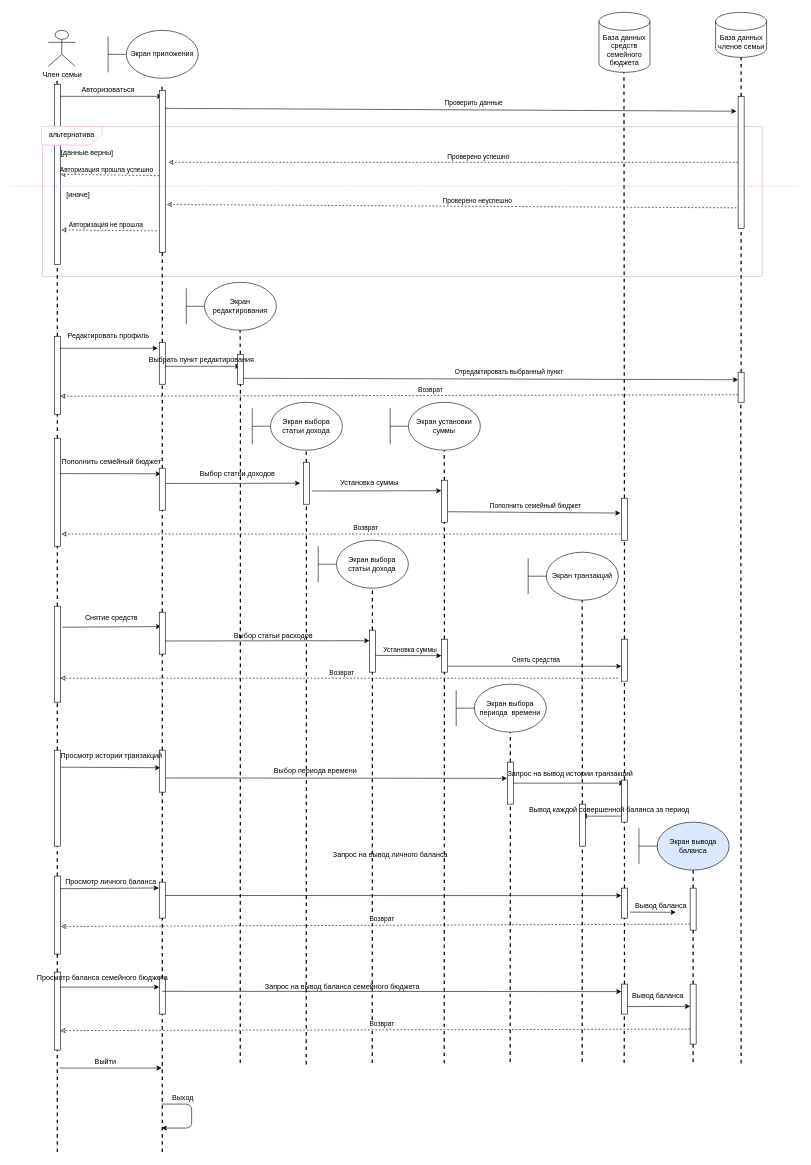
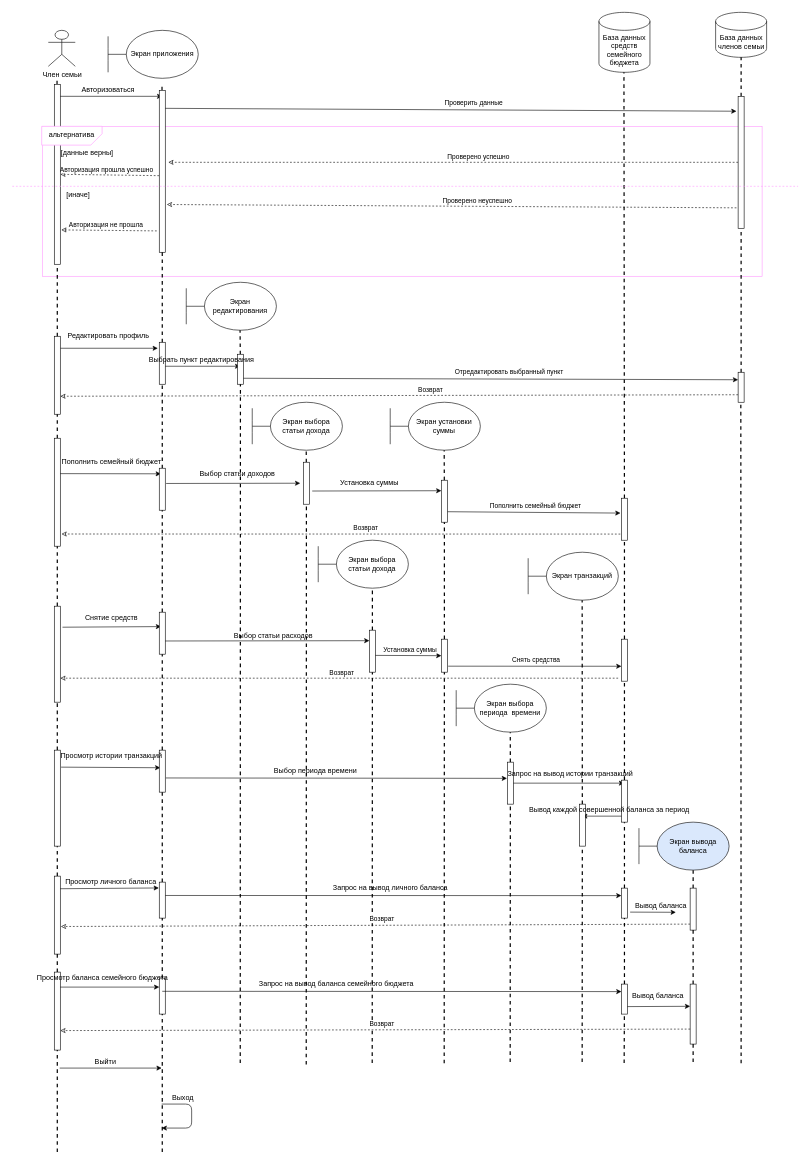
(390, 855) -> (390, 888)
(342, 987) -> (336, 984)
